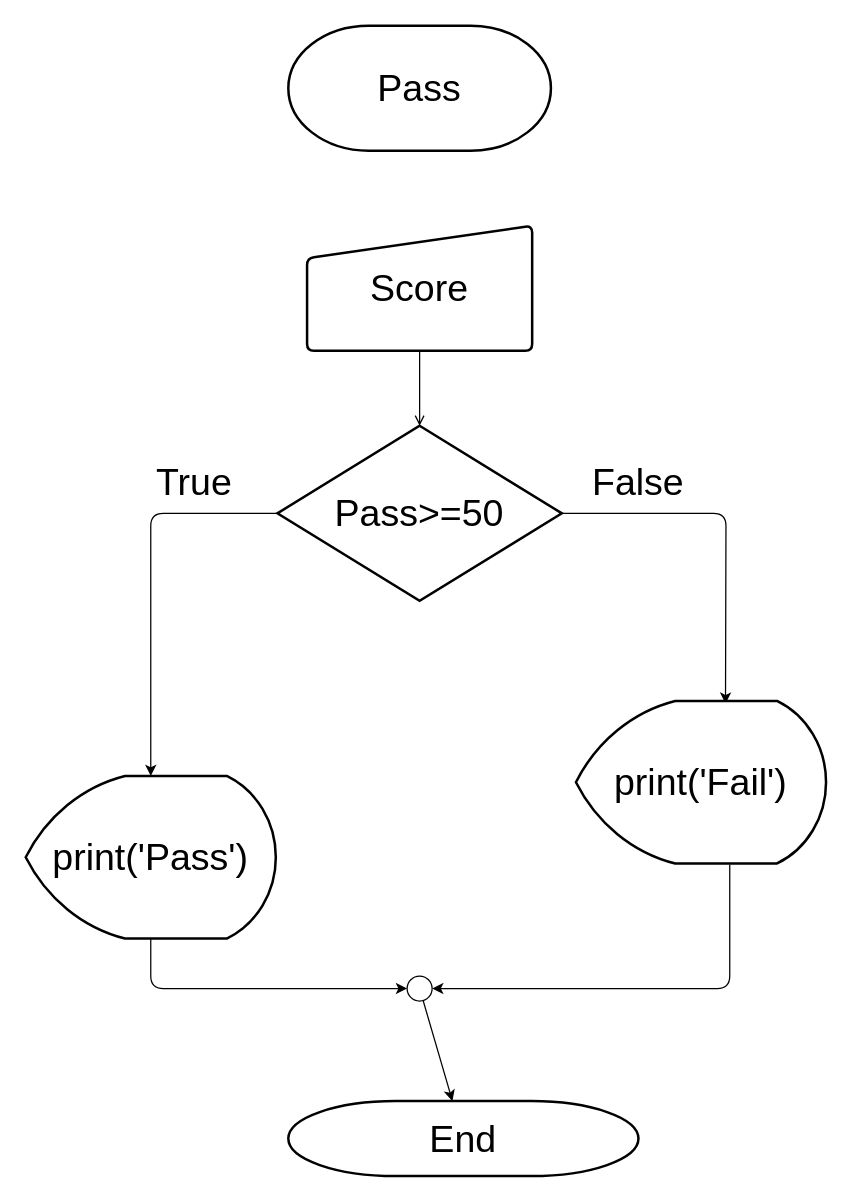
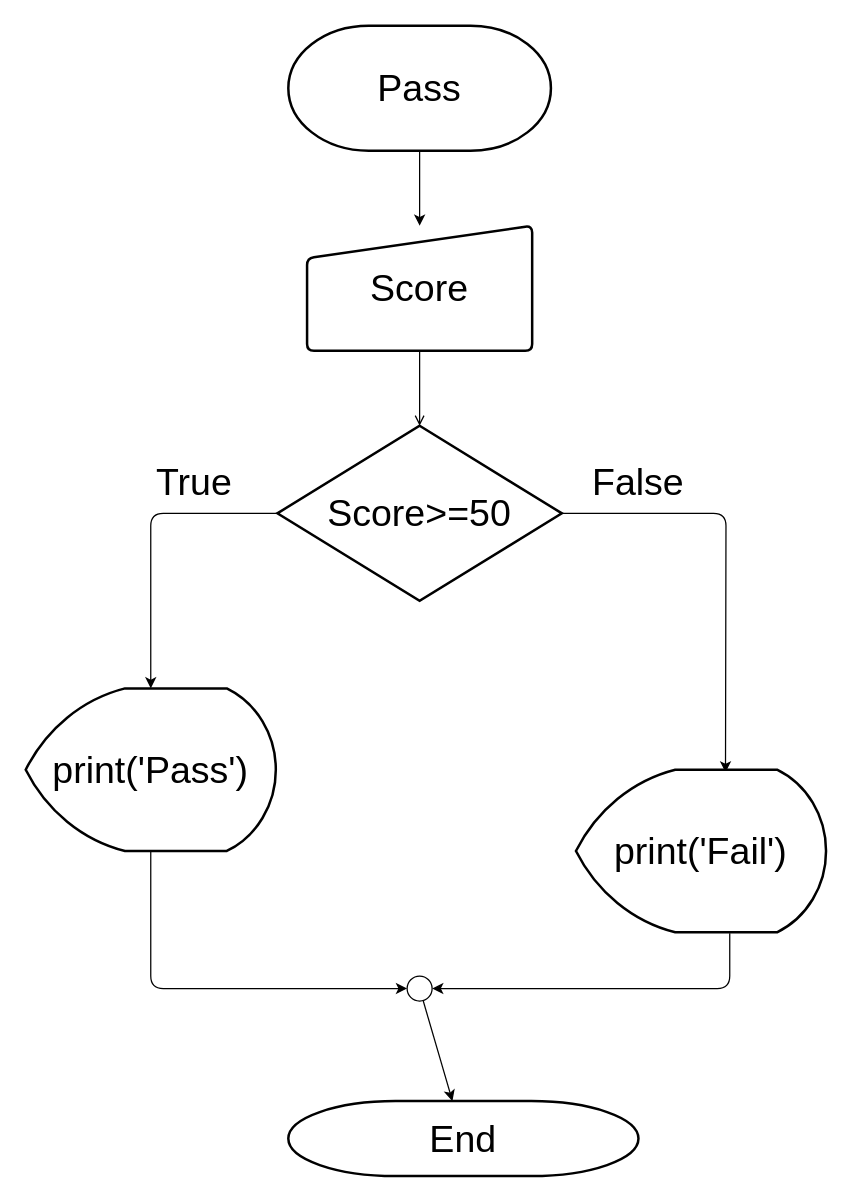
none -> (419, 184)
(419, 513) -> (419, 513)
(701, 782) -> (701, 851)
(151, 857) -> (151, 769)
